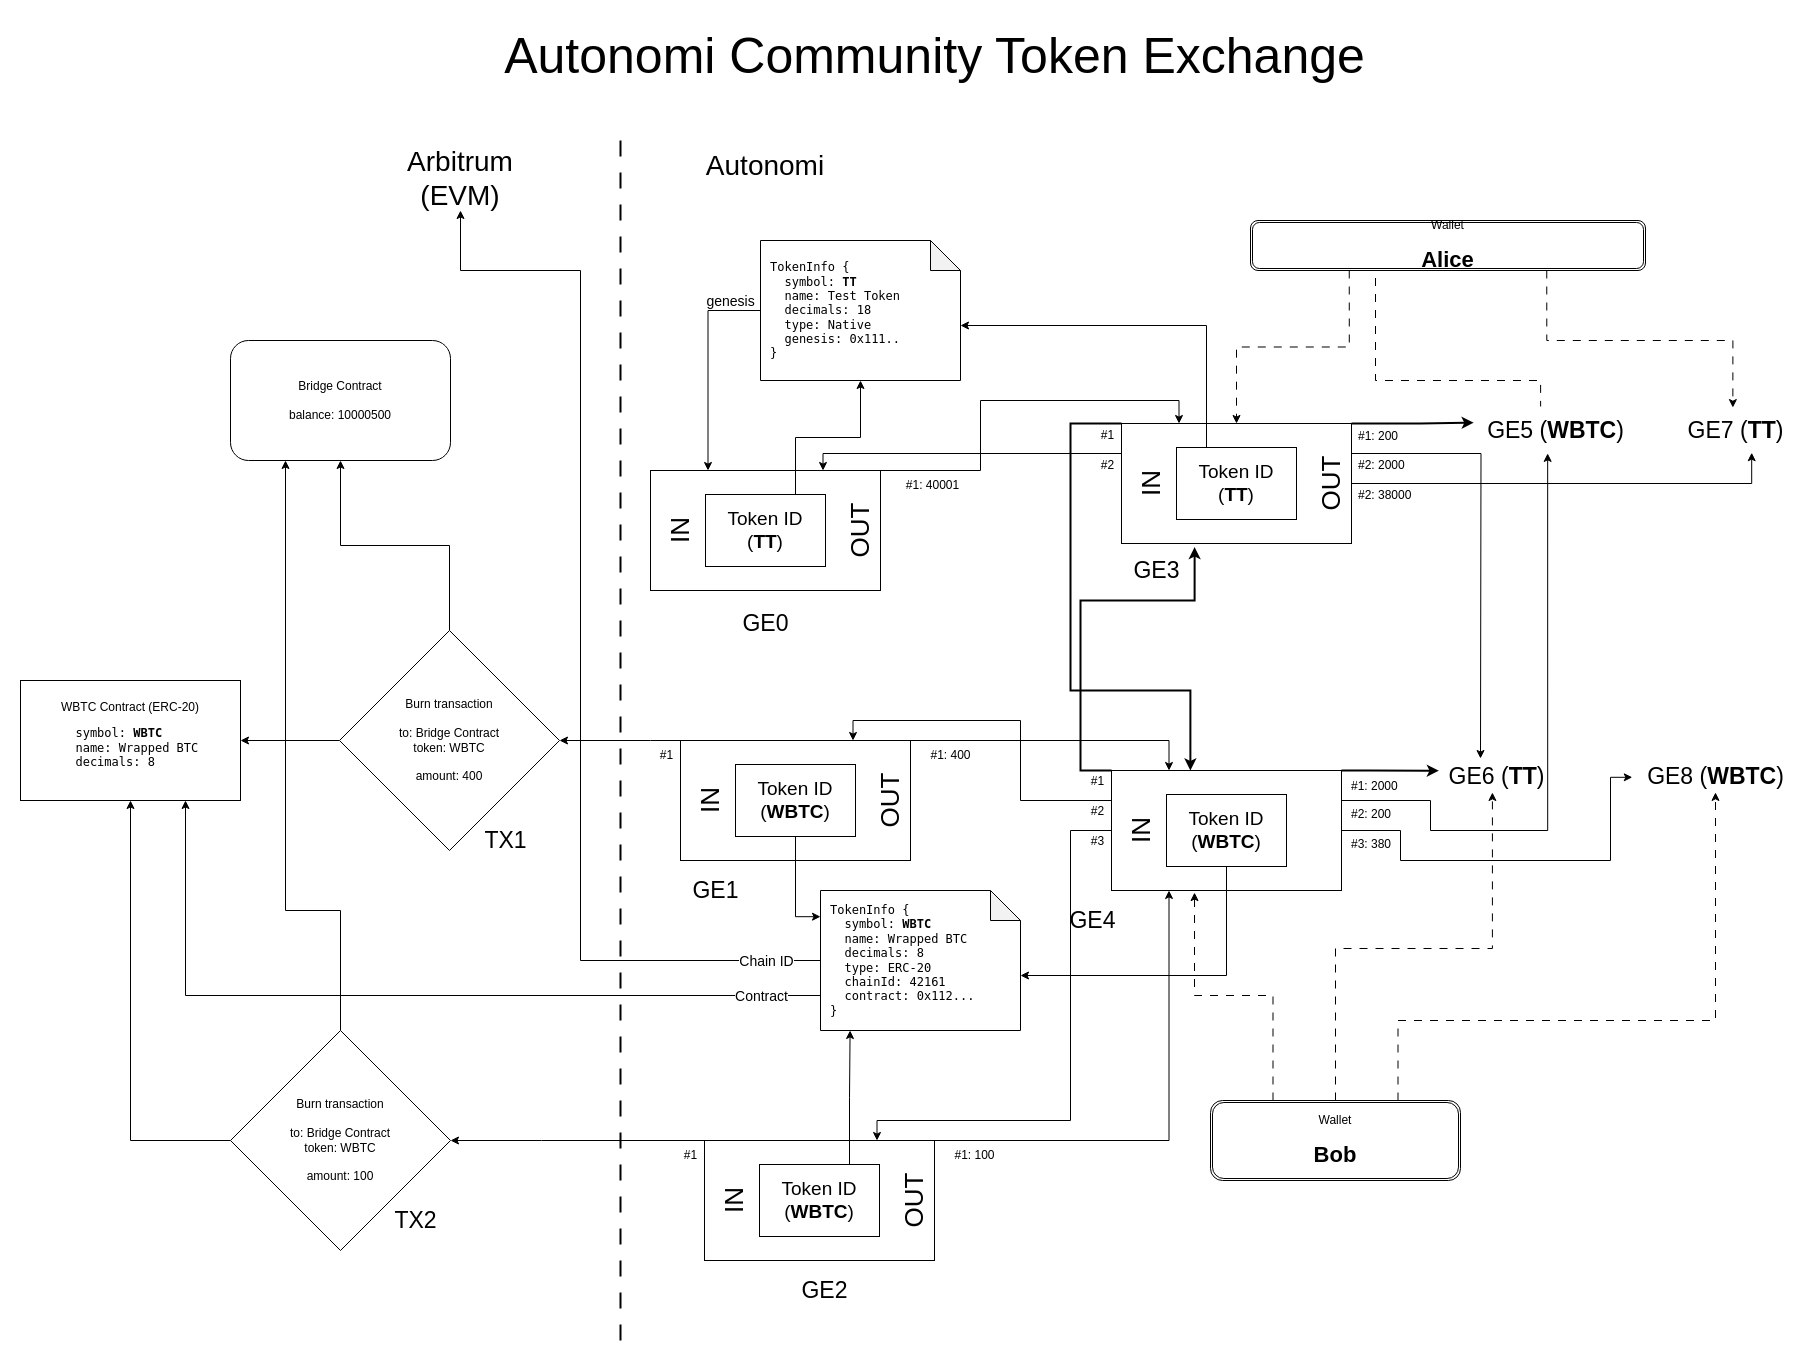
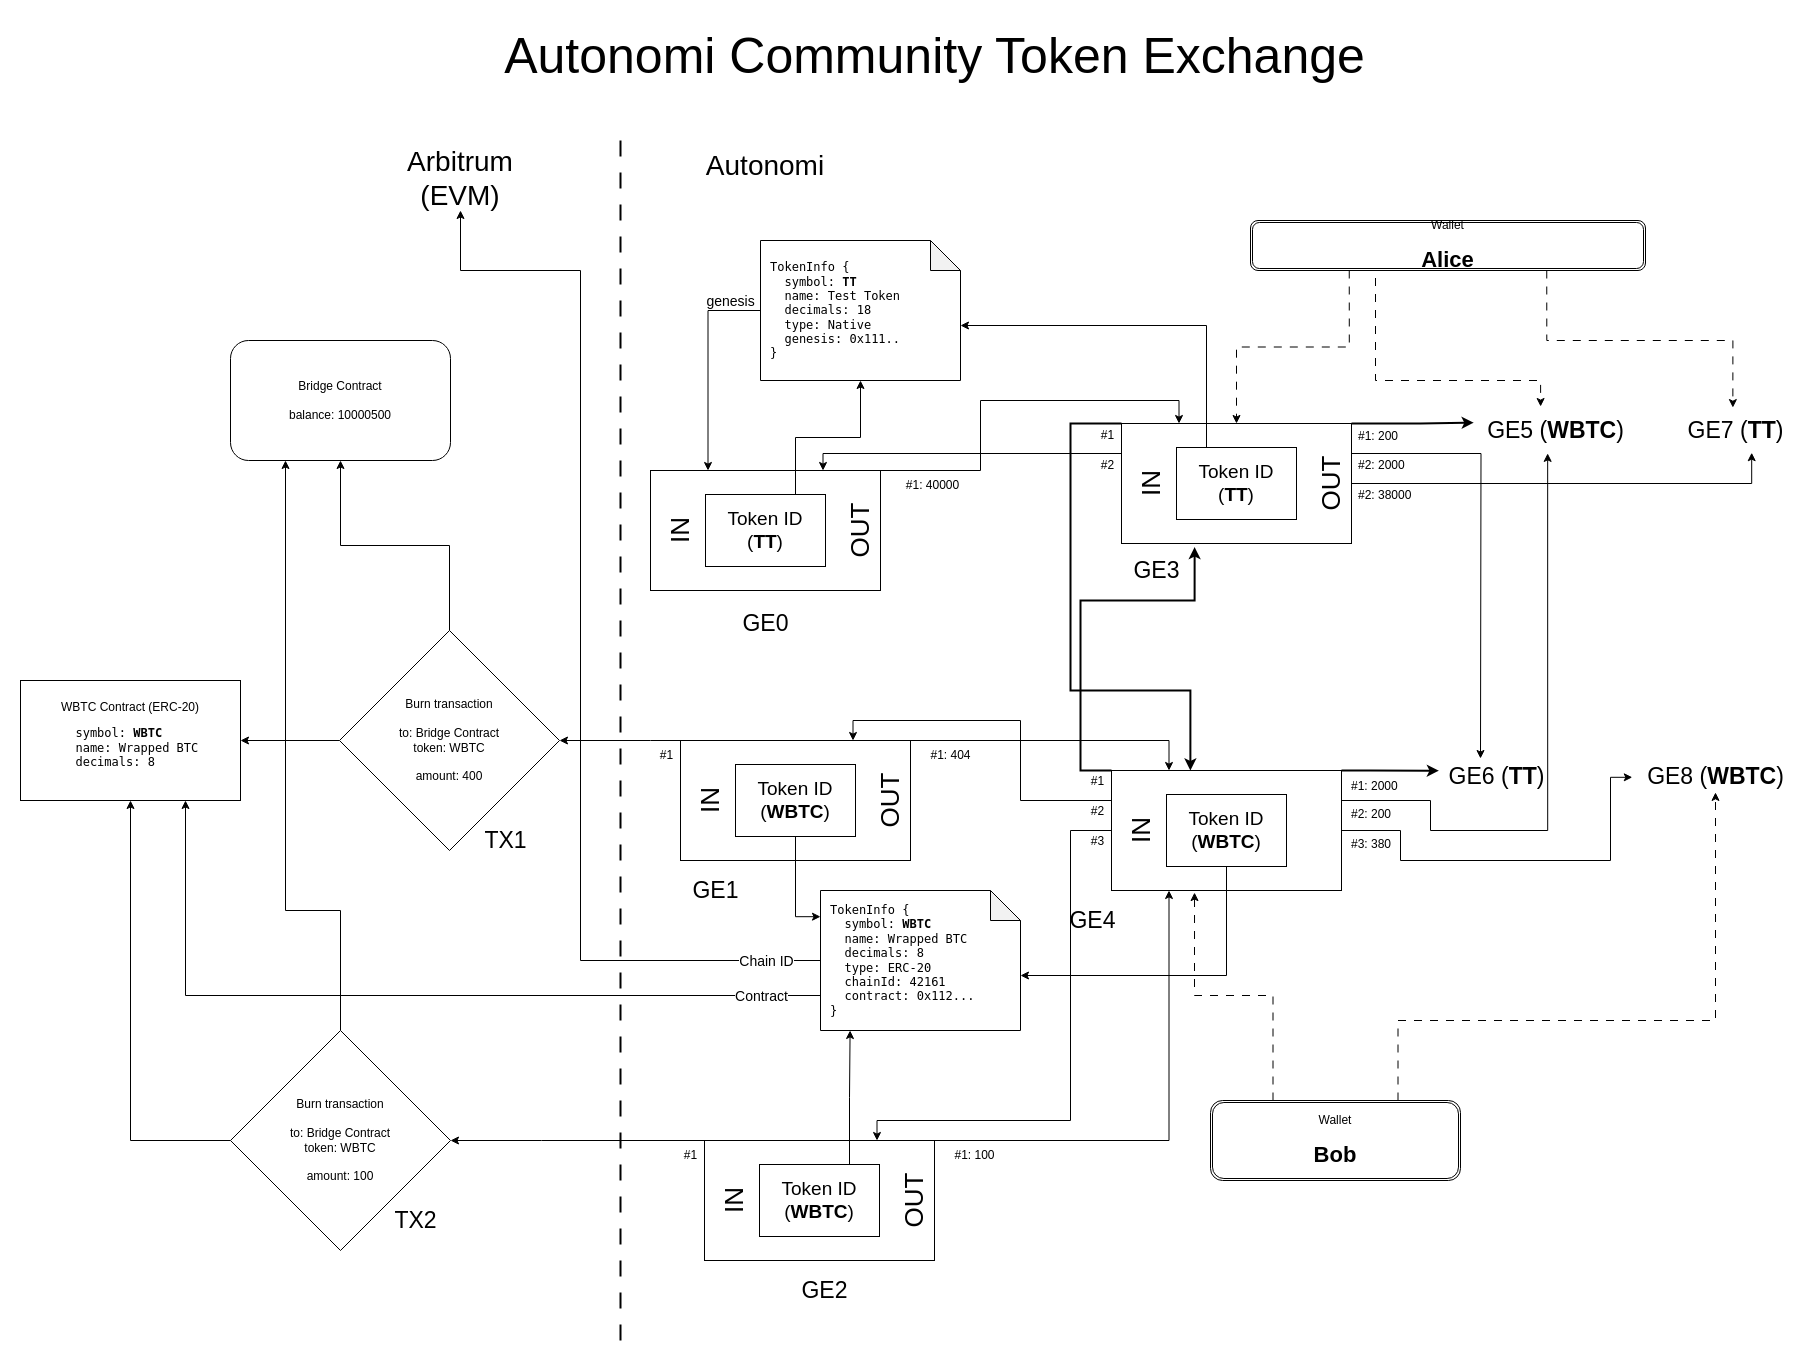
(1541, 400) -> (1541, 398)
(933, 486) -> (933, 486)
(951, 756) -> (951, 756)
(1412, 949) -> none
